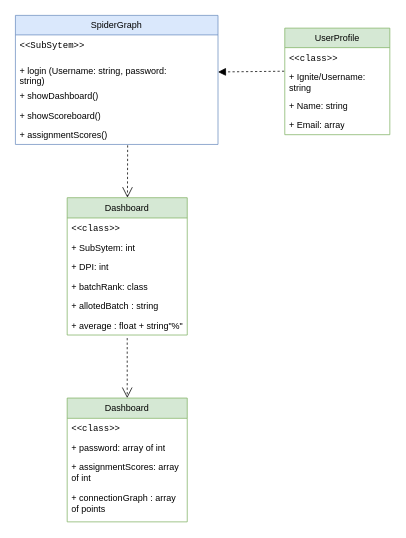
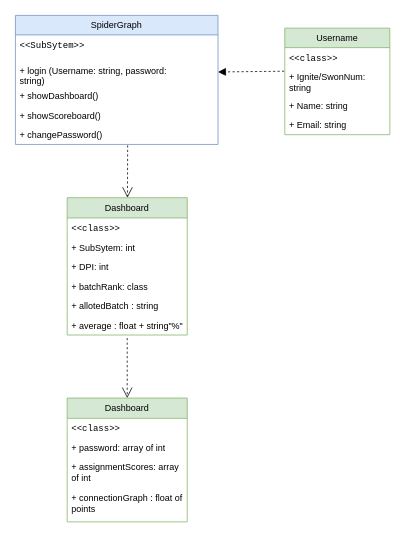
(337, 38) -> (337, 38)
(338, 83) -> (338, 83)
(319, 126) -> (320, 126)
(68, 136) -> (64, 136)
(128, 504) -> (128, 504)
